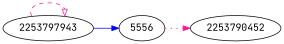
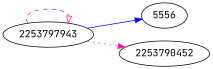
(174, 28) -> (103, 43)
